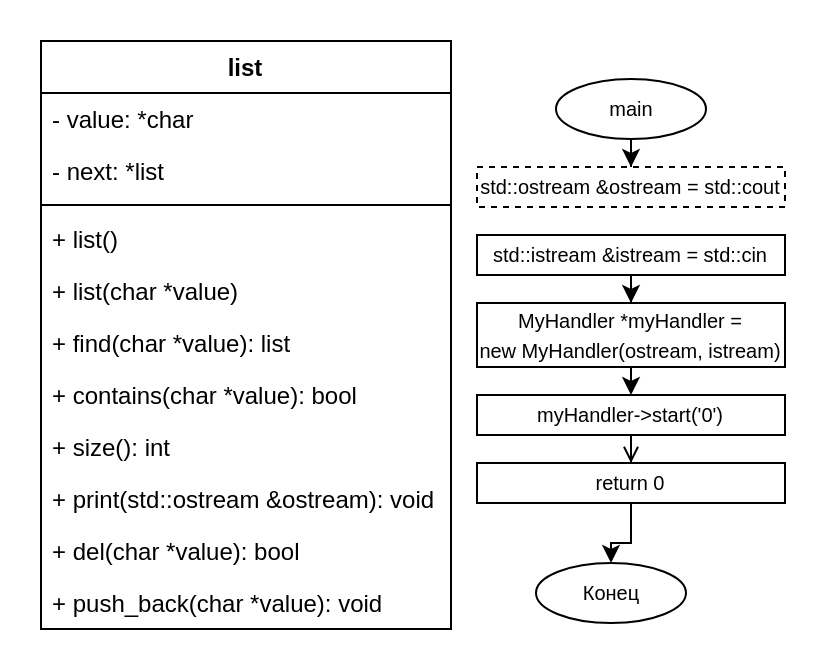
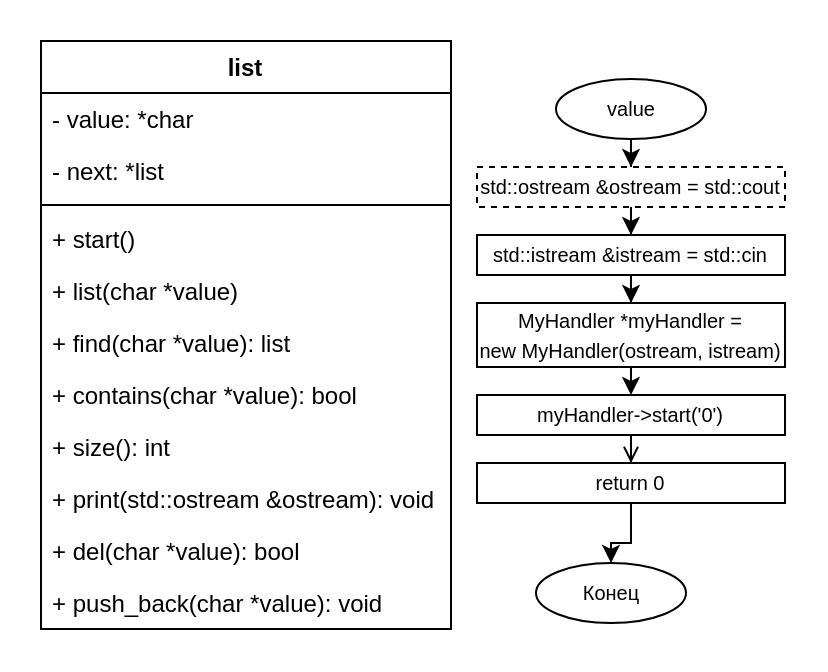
(632, 109) -> (632, 109)
none -> (631, 220)
(97, 241) -> (110, 241)
